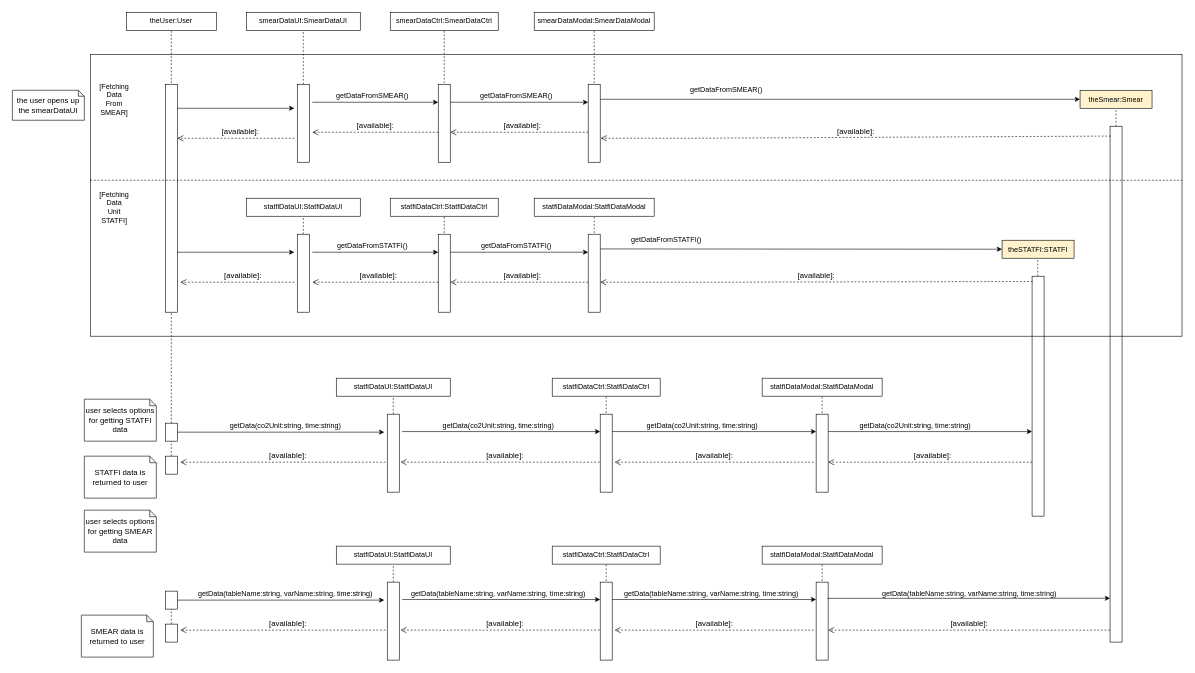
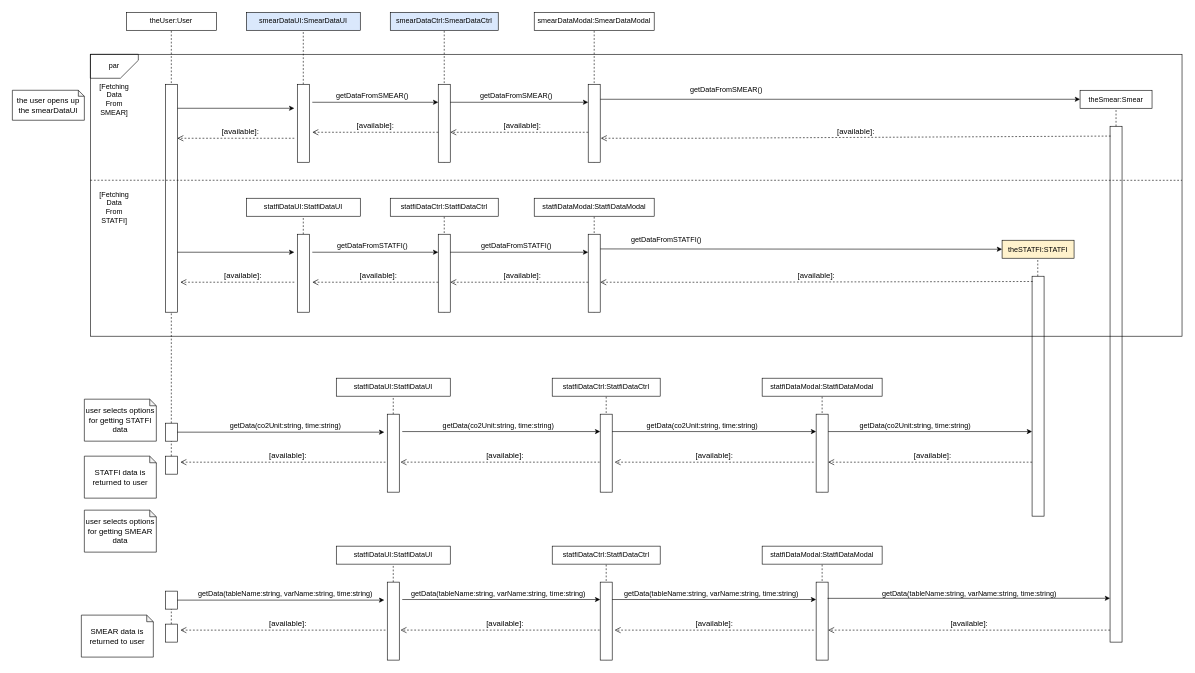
(303, 21) -> (303, 21)
(444, 21) -> (444, 21)
none -> (114, 66)
(1116, 99) -> (1116, 99)
(114, 207) -> (114, 207)
